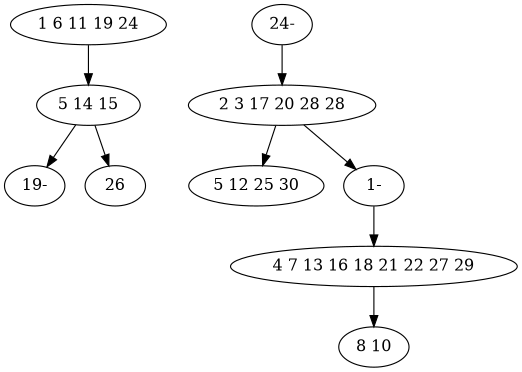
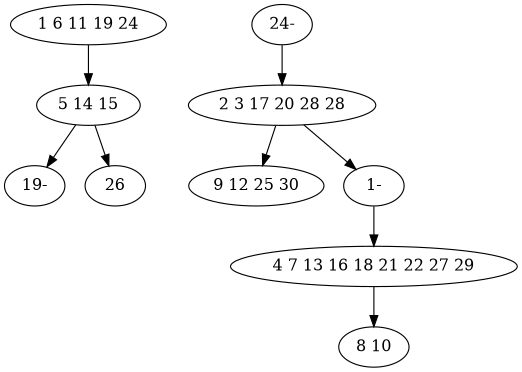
(256, 186) -> (256, 186)
